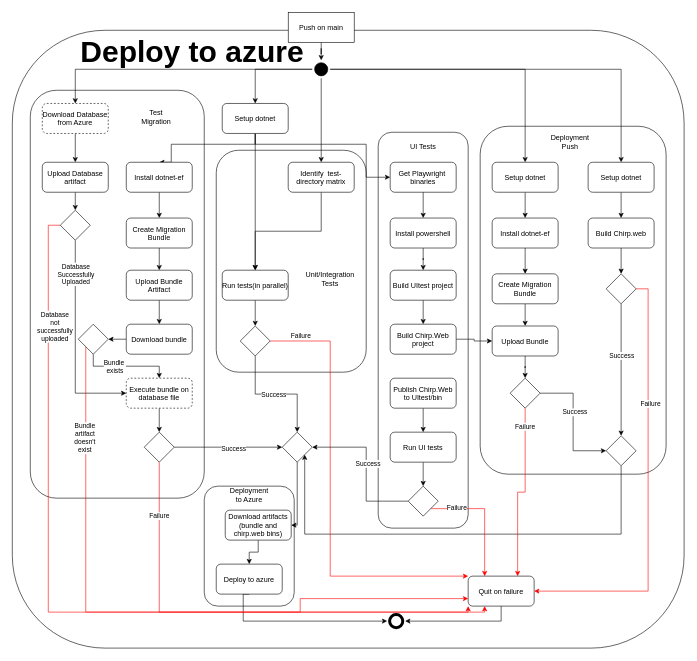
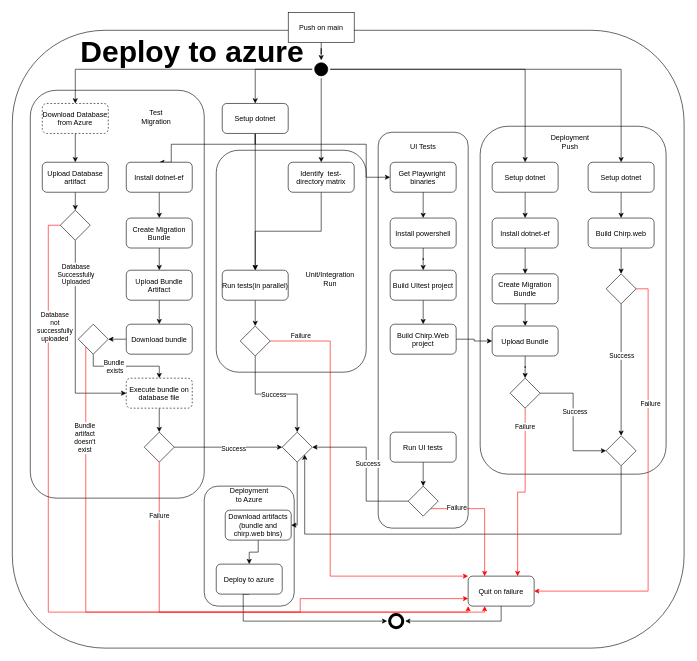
(330, 279) -> (330, 279)
(423, 393) -> none
(423, 426) -> none
